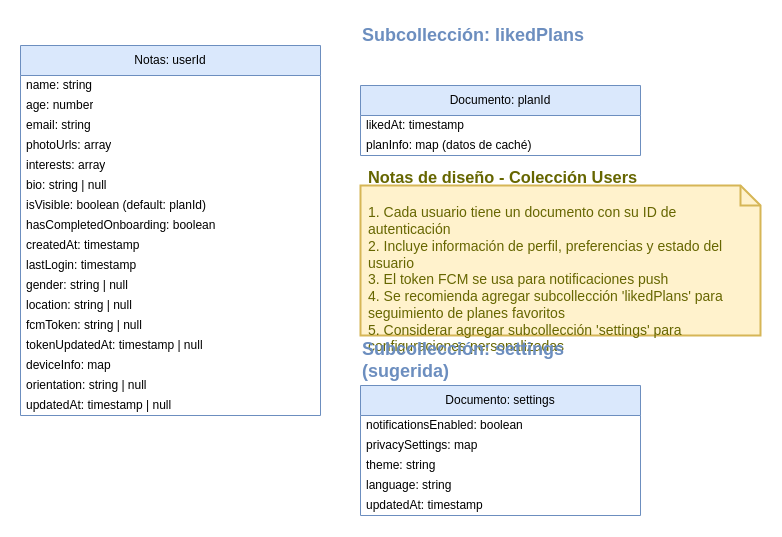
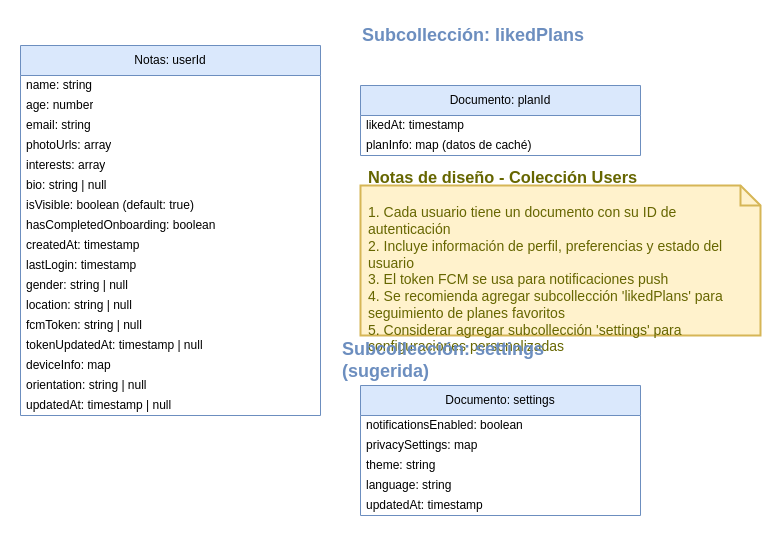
(129, 206) -> (124, 206)
(501, 361) -> (481, 361)
